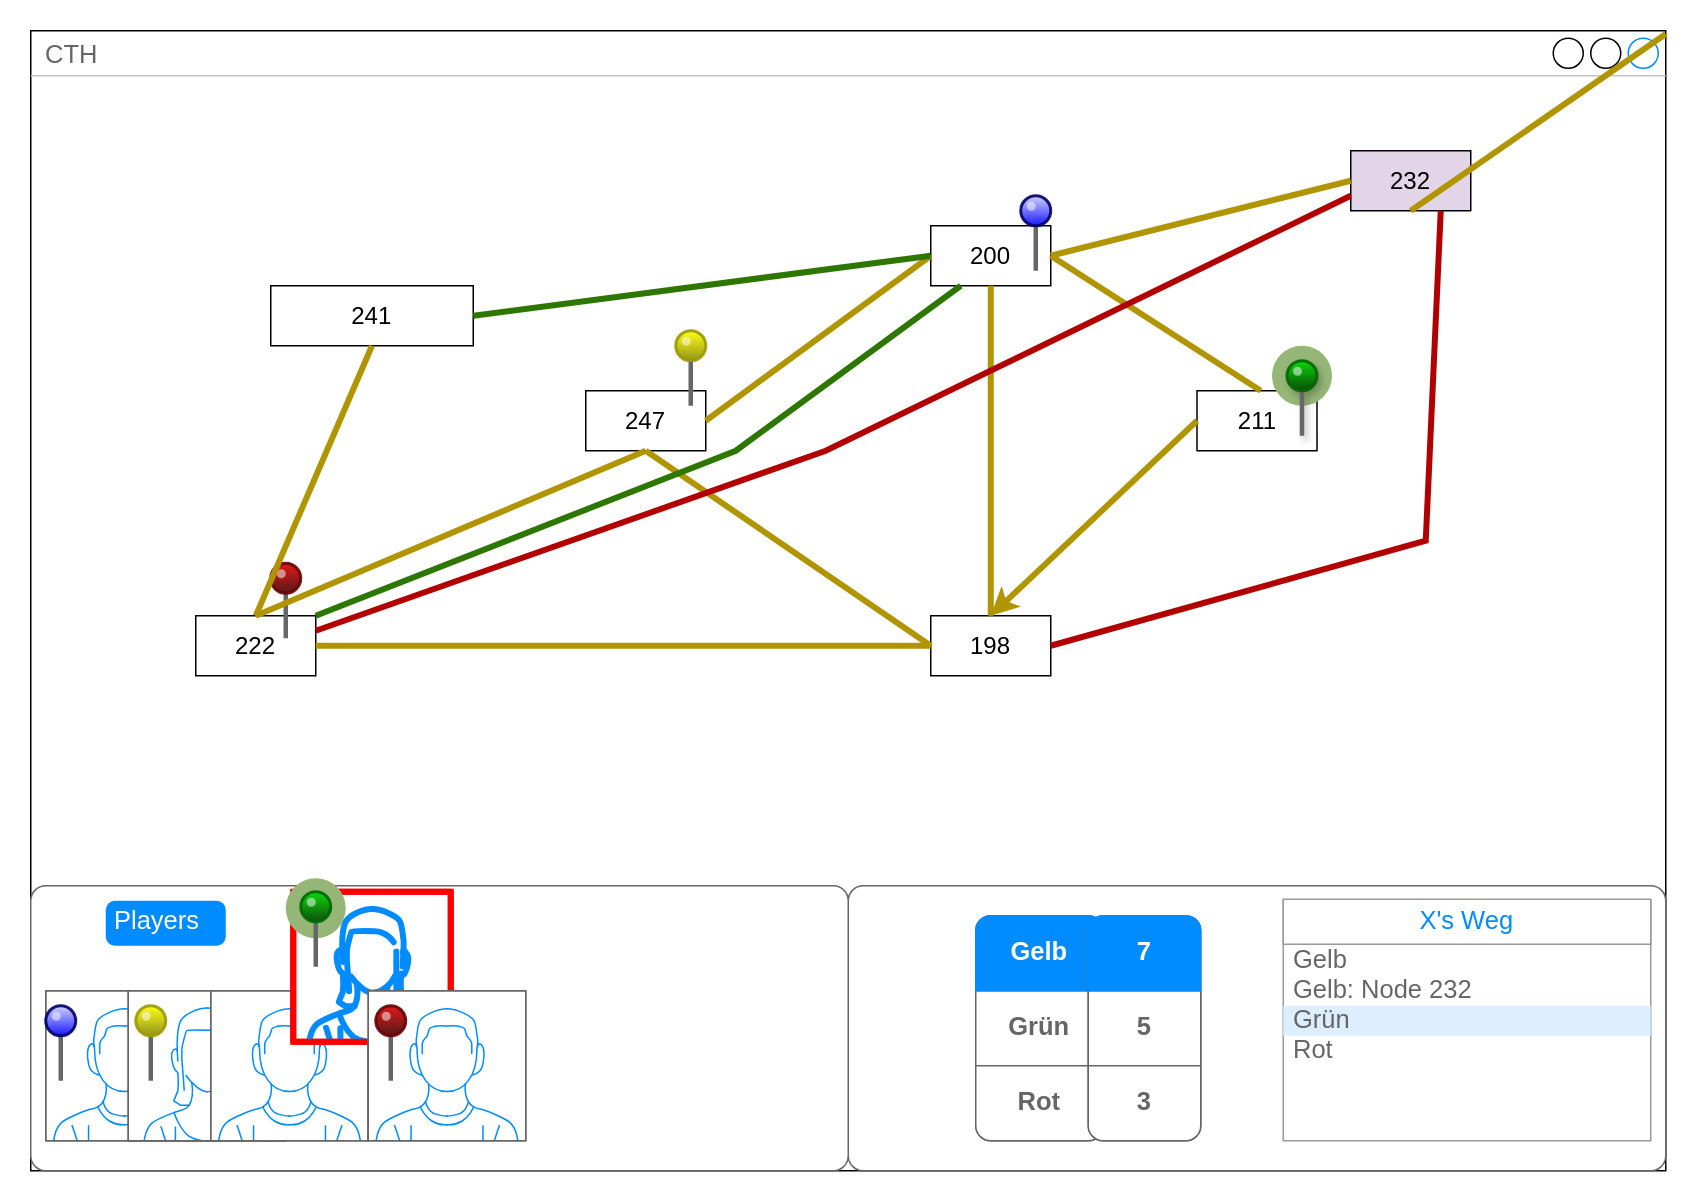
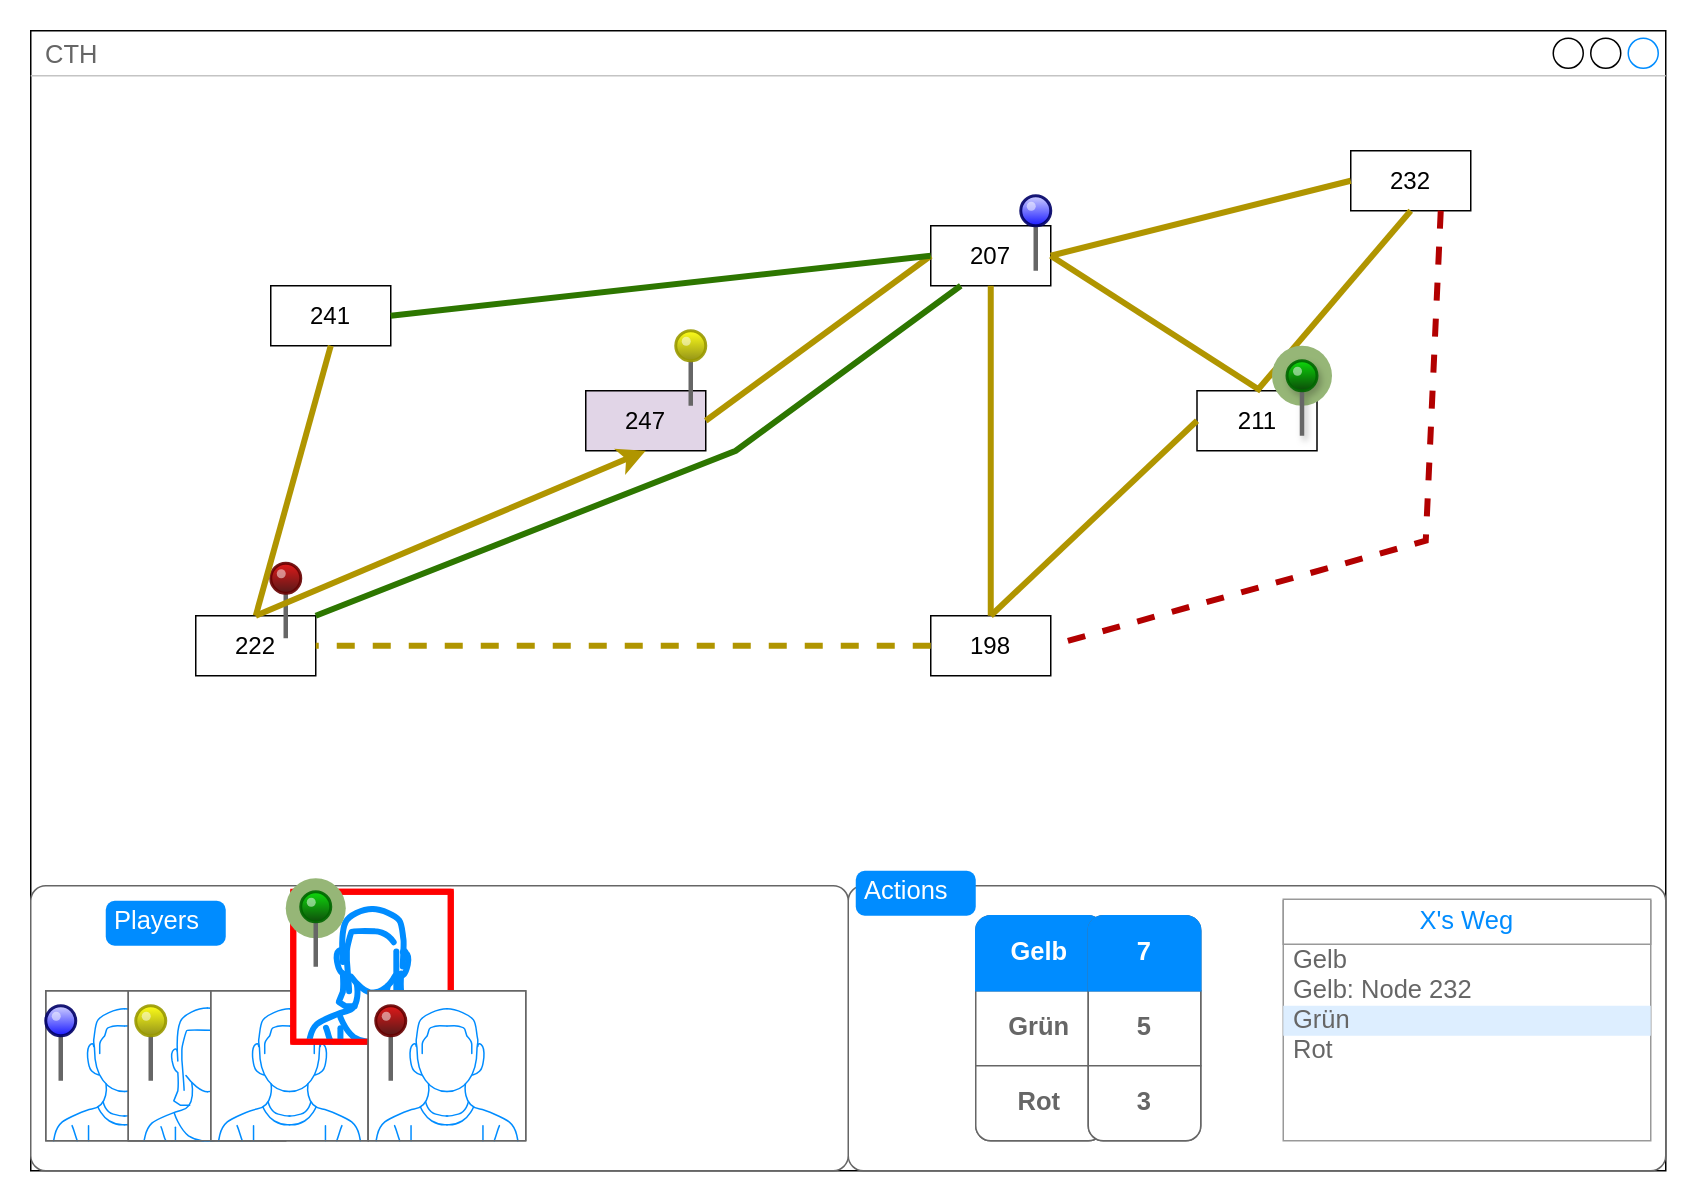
(1506, 145) -> (1352, 279)
(1411, 181) -> (1411, 181)
(991, 256) -> (991, 256)
(372, 316) -> (331, 316)
(646, 421) -> (646, 421)
(846, 441) -> none
(1430, 453) -> (1430, 453)
(634, 456) -> (626, 459)
(786, 547) -> none
(1006, 601) -> (1000, 607)
(904, 646) -> (904, 646)
none -> (916, 893)
